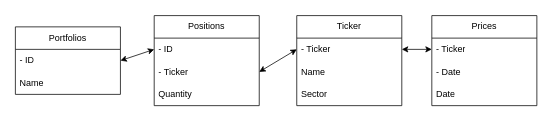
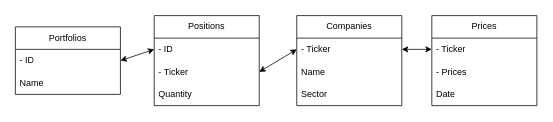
(349, 27) -> (349, 27)
(450, 72) -> (454, 72)
